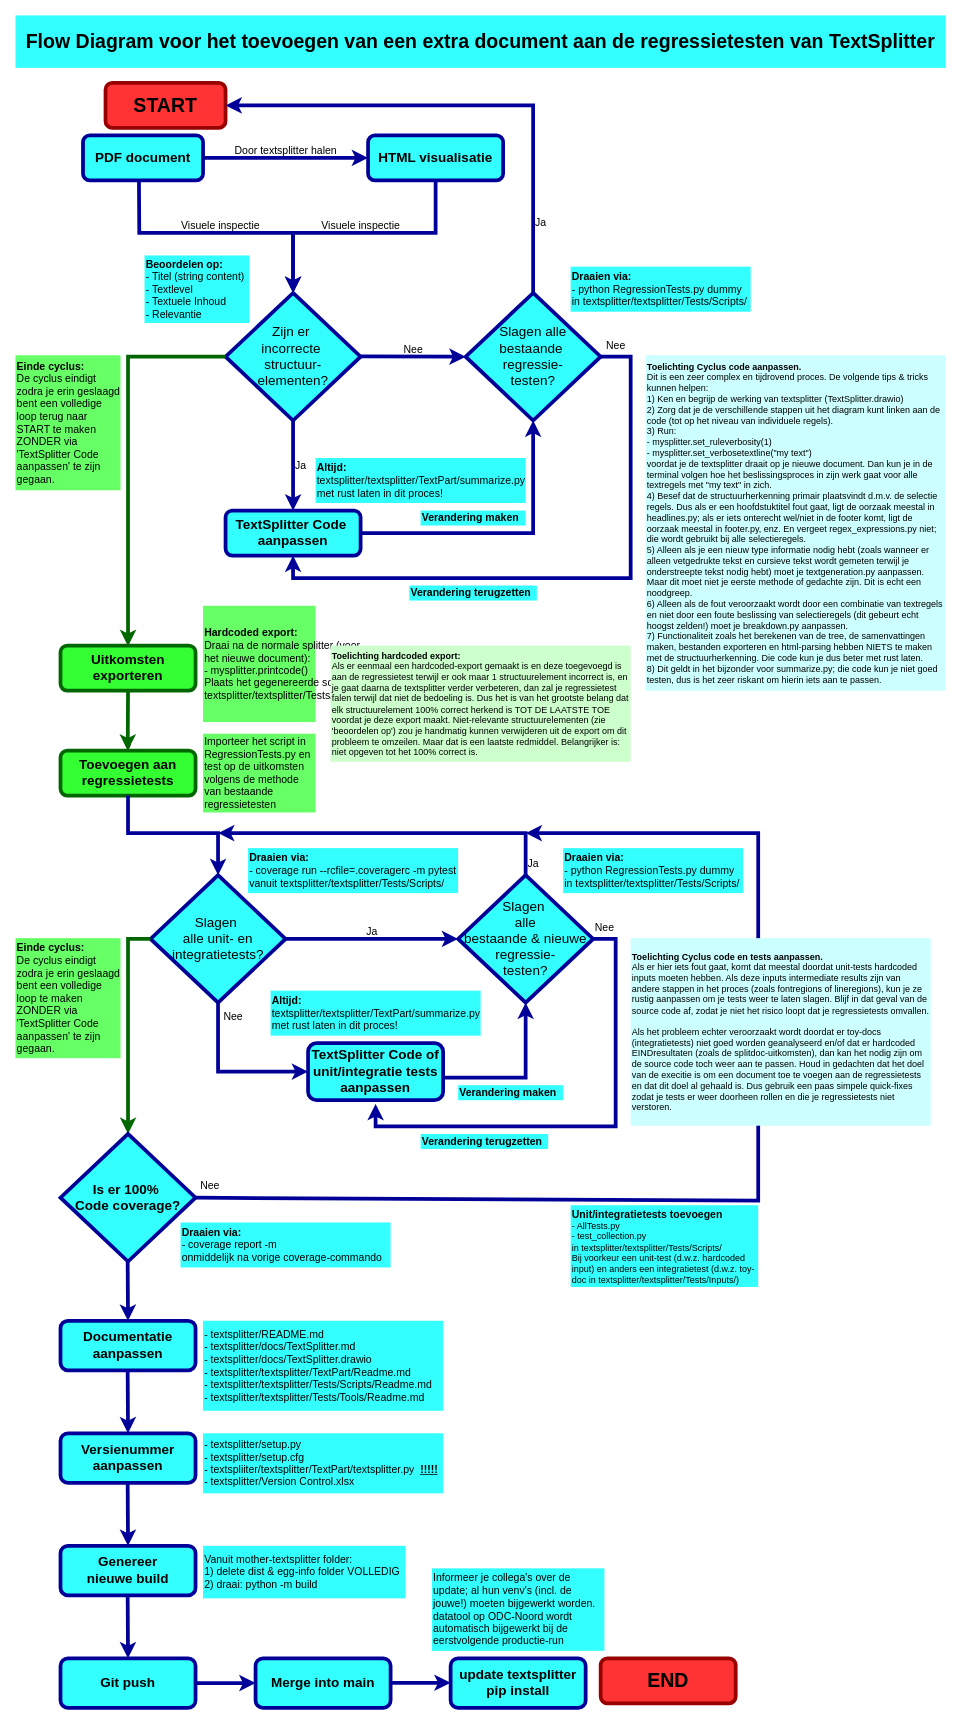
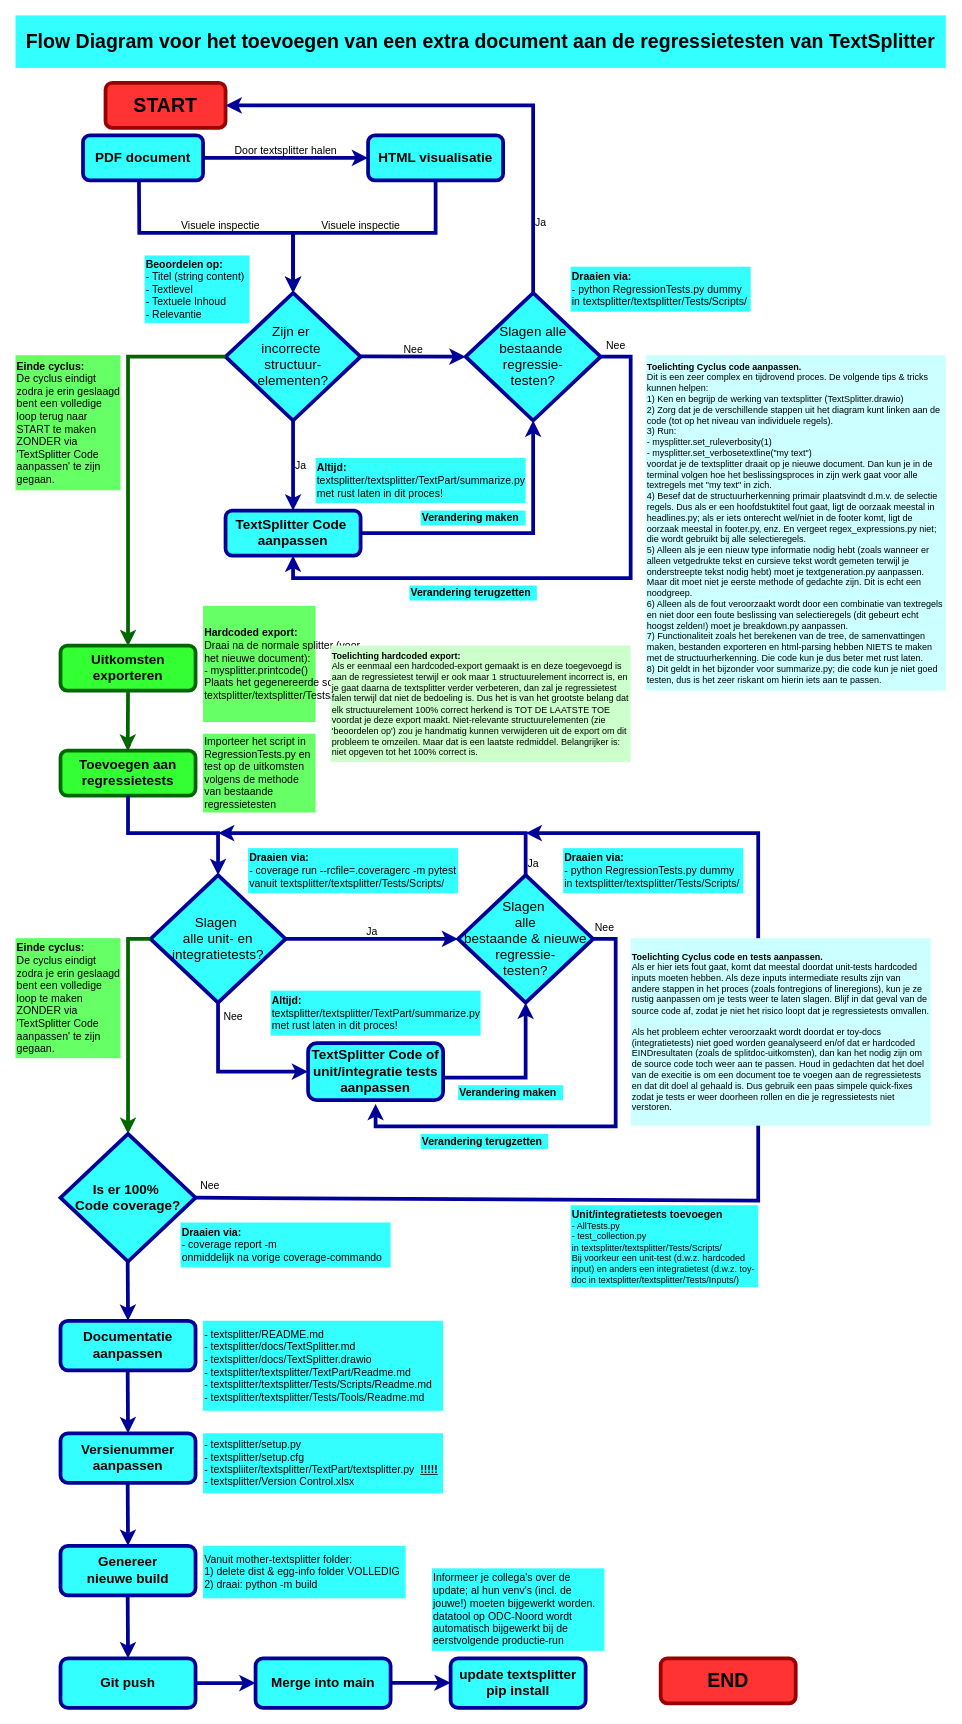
(668, 1680) -> (728, 1680)
